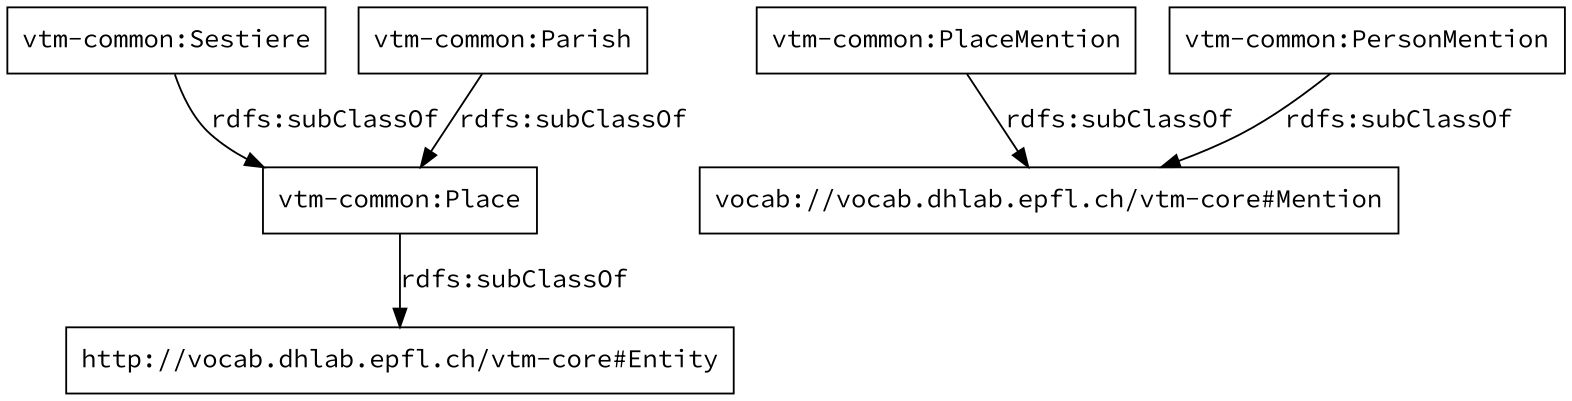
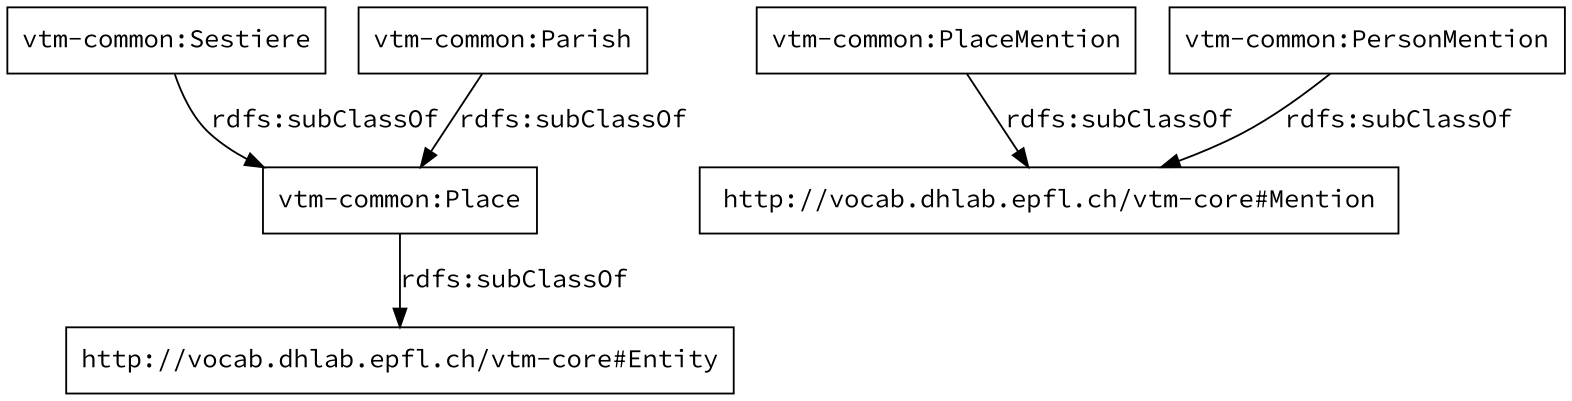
(1049, 200) -> (1049, 200)
